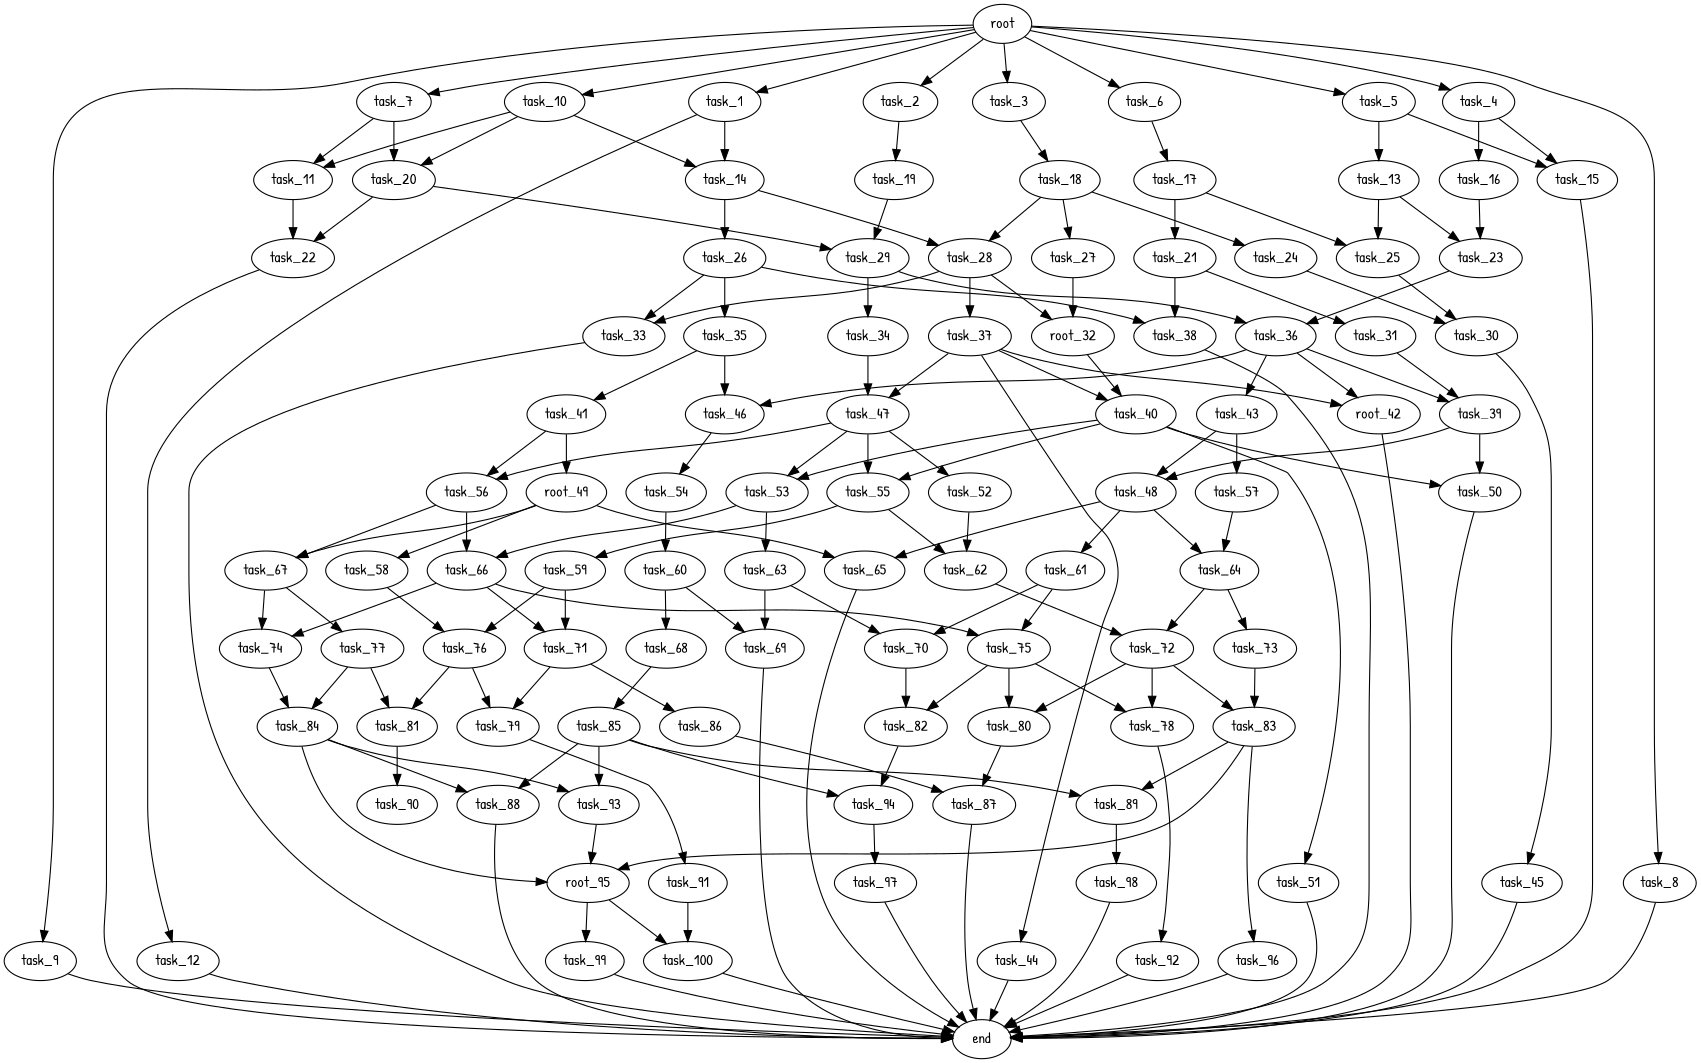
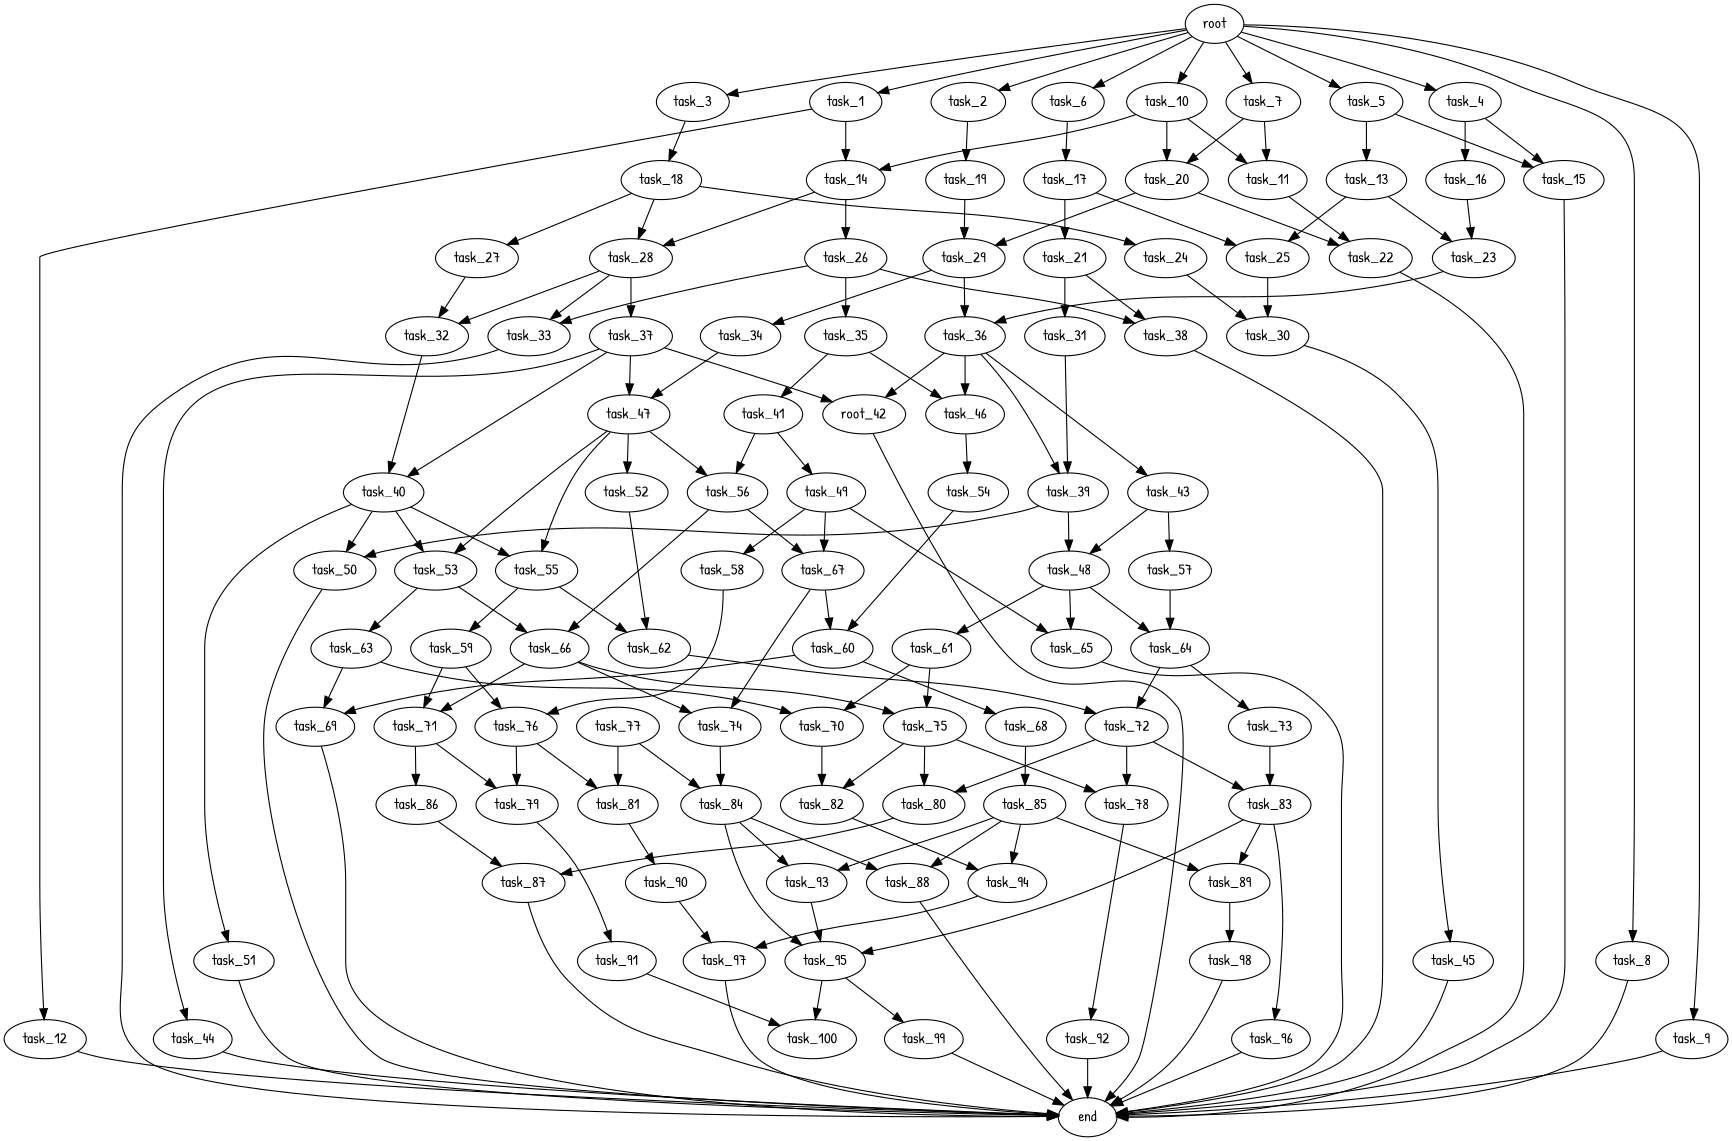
(1073, 336) -> (427, 336)
(566, 492) -> (826, 492)
(310, 606) -> (827, 604)
(588, 883) -> (825, 961)
none -> (692, 918)
(833, 1003) -> none
